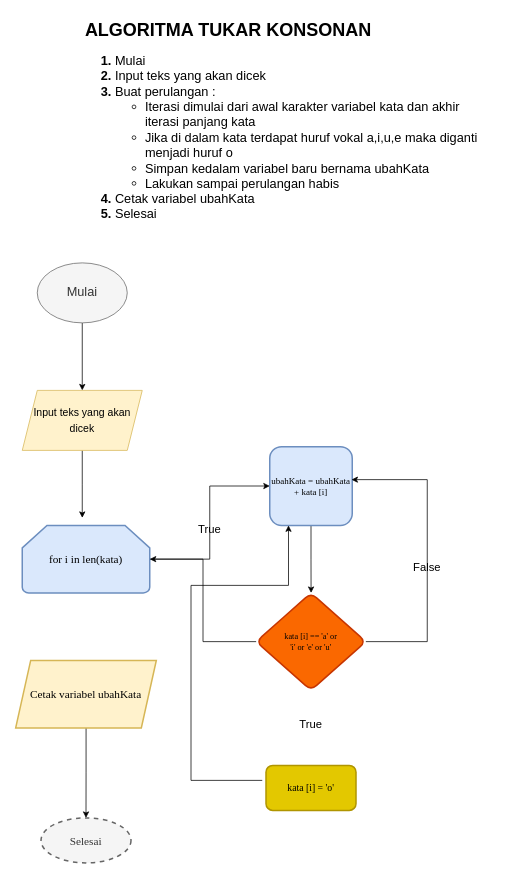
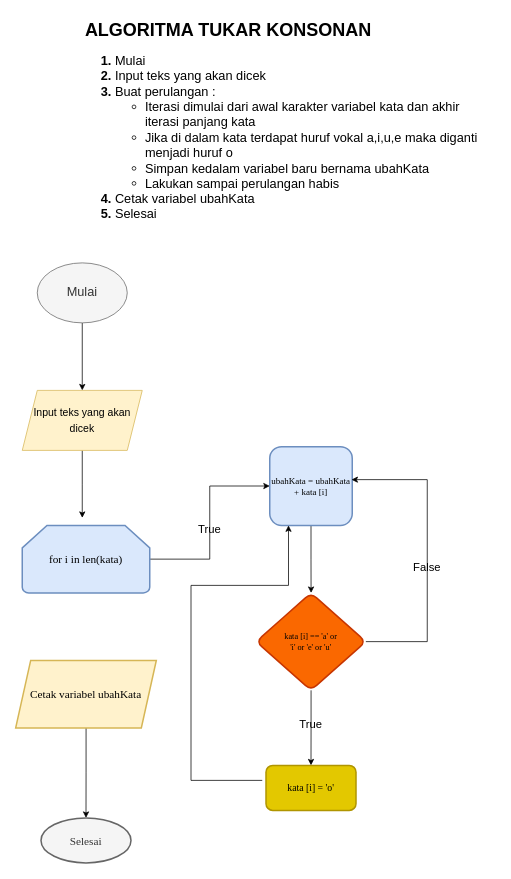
(203, 629) -> (311, 759)
(86, 840) -> (86, 840)
